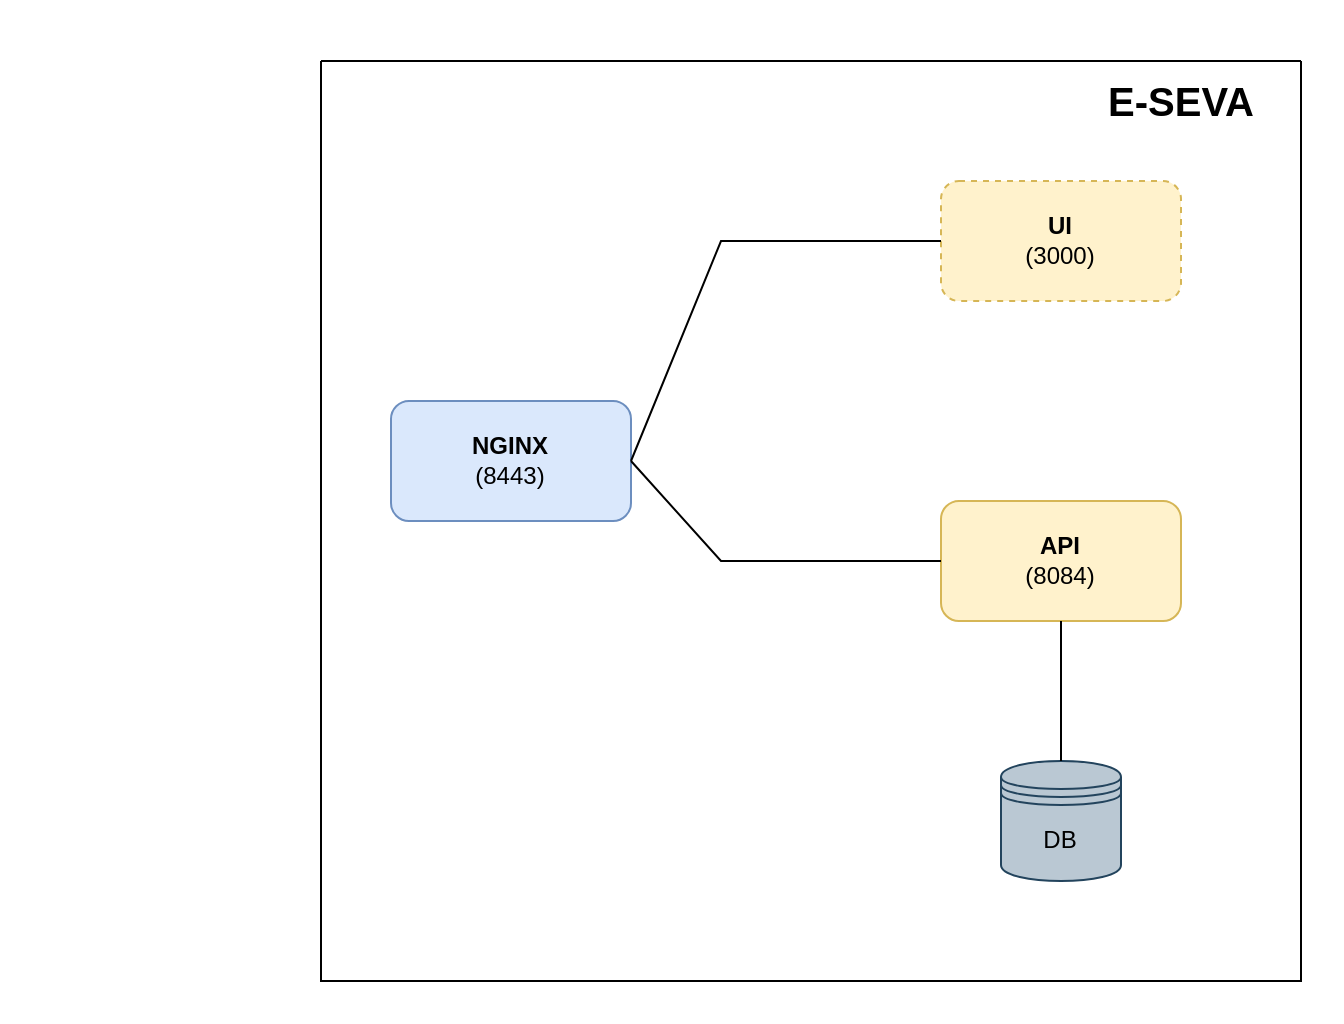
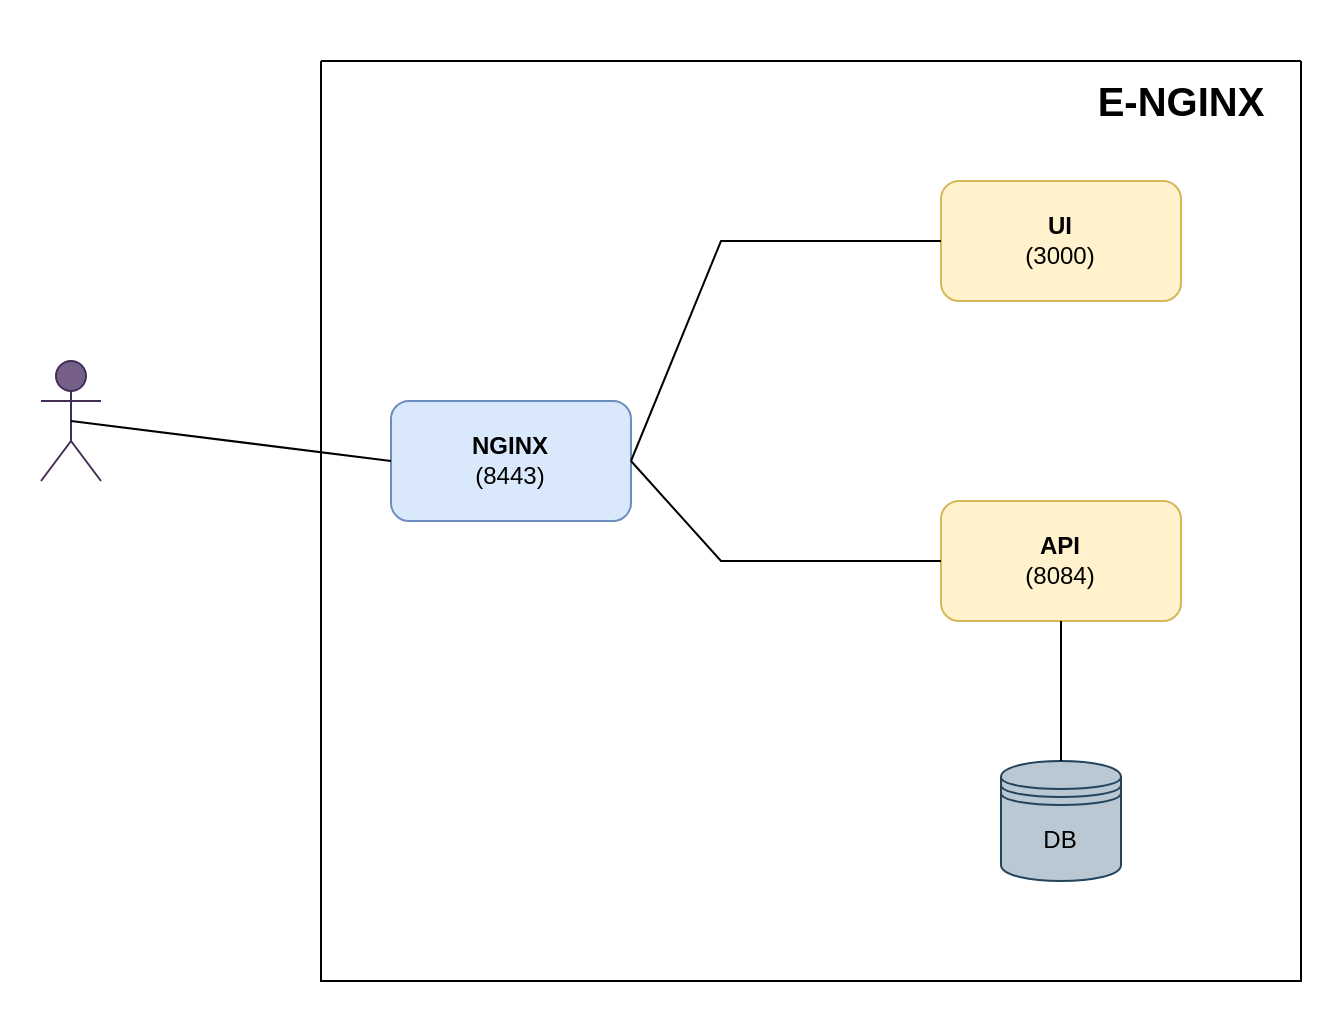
(1182, 101) -> (1182, 101)
(1061, 241) -> (1061, 241)
none -> (71, 421)
none -> (233, 441)
